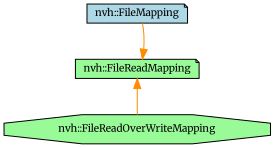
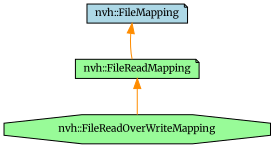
(144, 36) -> (131, 46)
